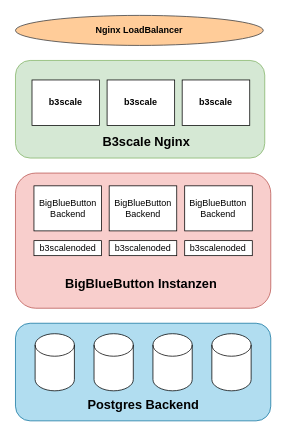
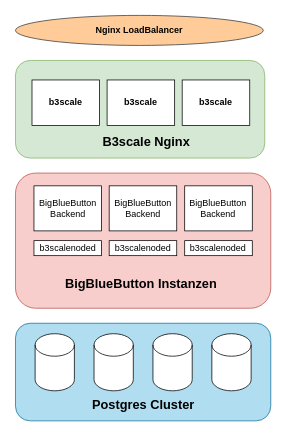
(143, 403) -> (143, 403)
